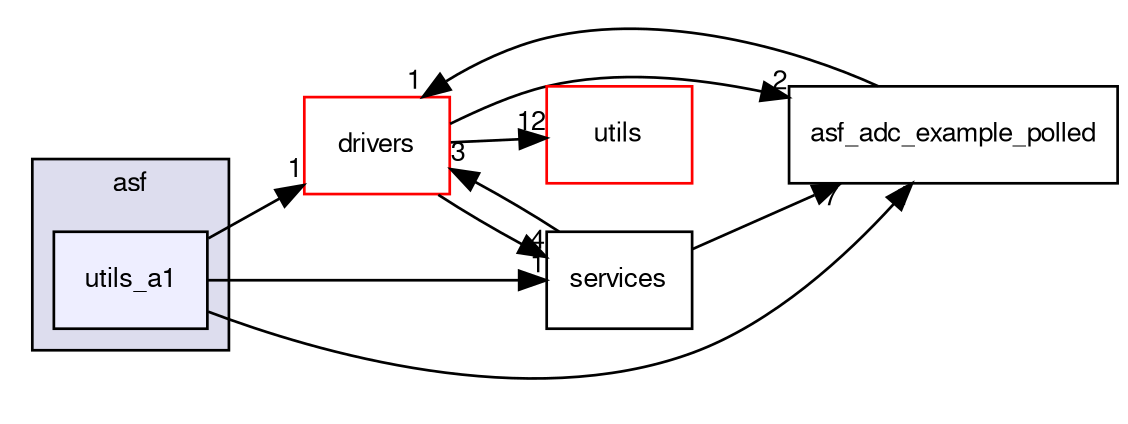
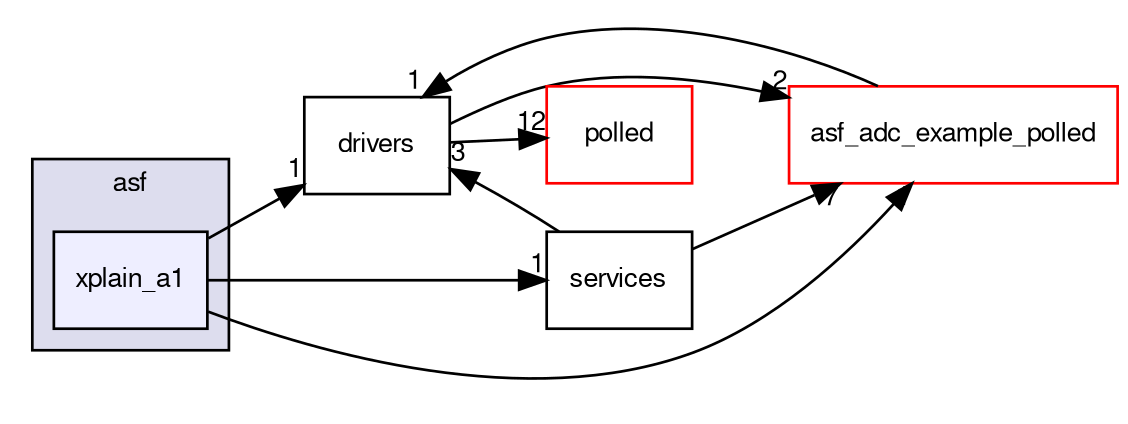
(619, 135) -> (619, 135)
(953, 135) -> (953, 135)
(377, 146) -> (377, 146)
(480, 220) -> none
(131, 280) -> (131, 280)
